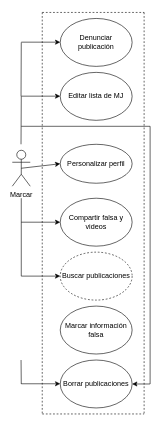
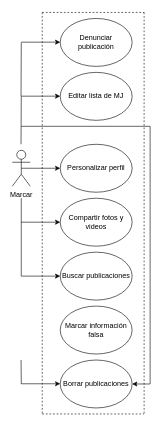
(96, 164) -> (96, 168)
(96, 222) -> (96, 222)
(96, 276) -> (96, 276)
